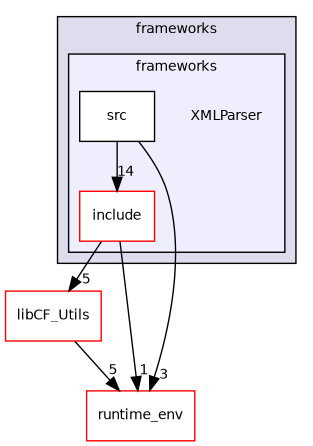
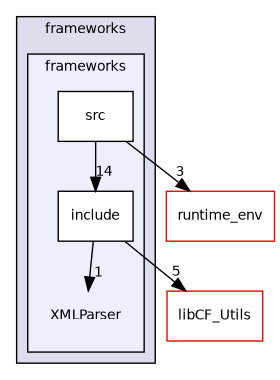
(117, 216) -> (96, 216)
(128, 309) -> (91, 259)
(92, 361) -> none
